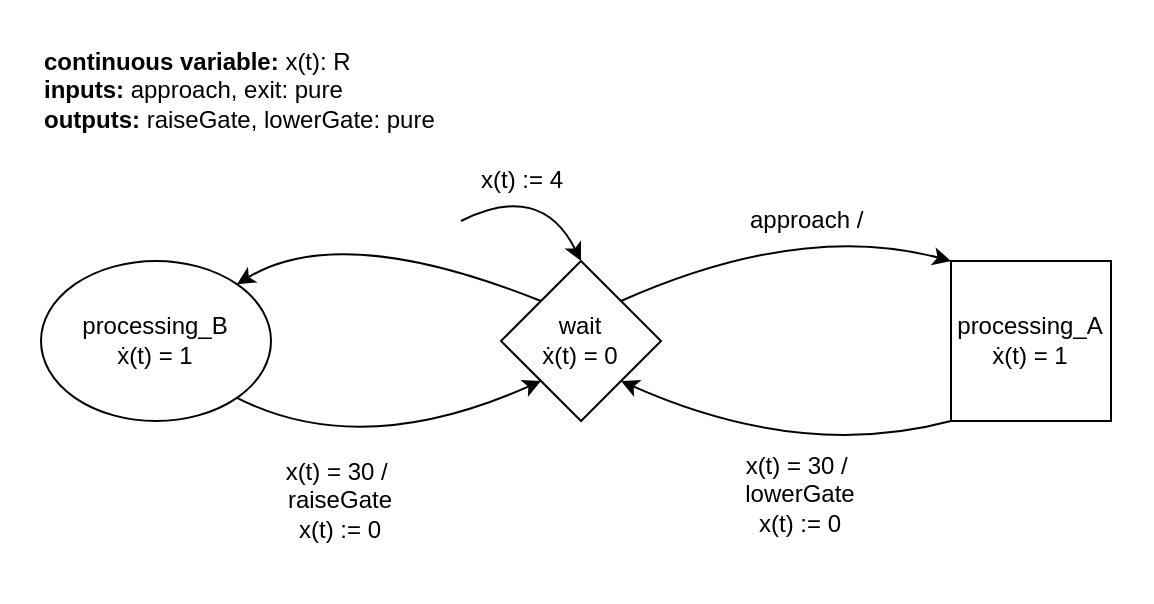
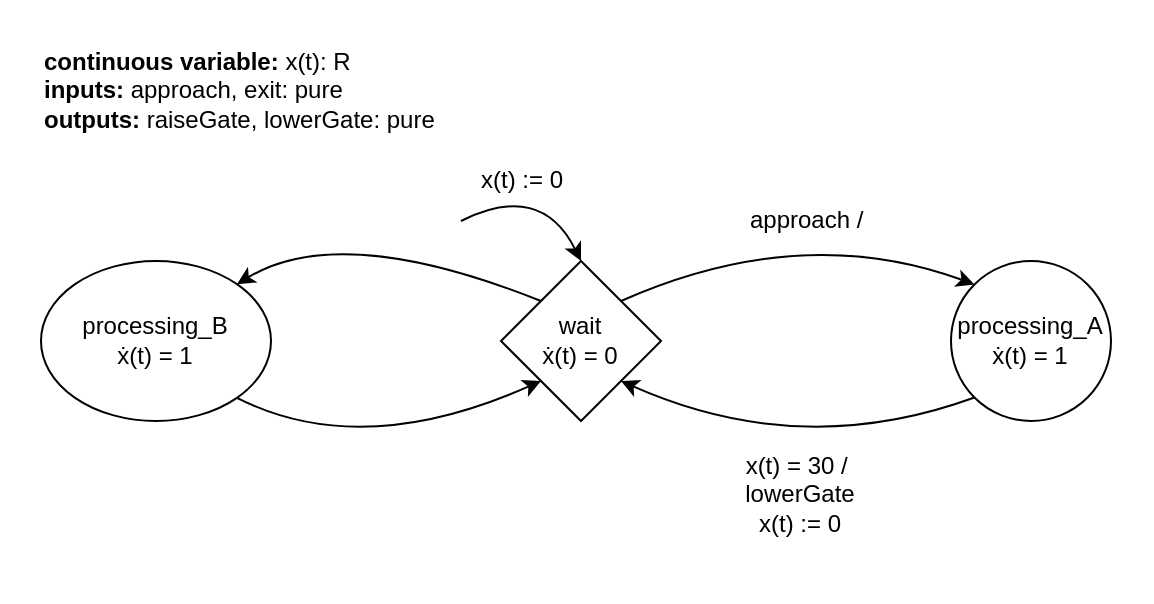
(523, 181) -> (523, 181)
(1031, 341) -> (1031, 341)
(341, 501) -> none
